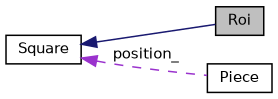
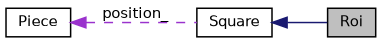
(152, 69) -> (141, 23)
